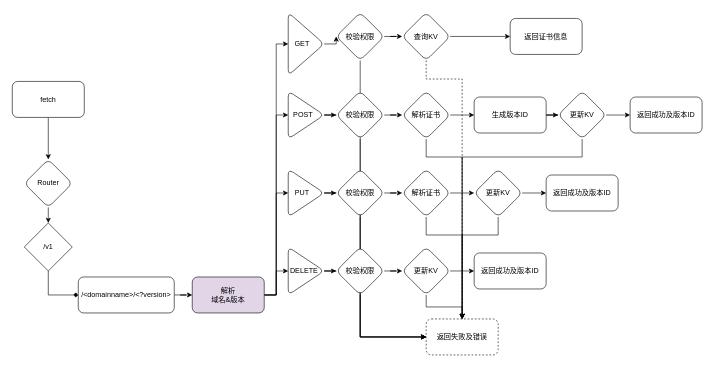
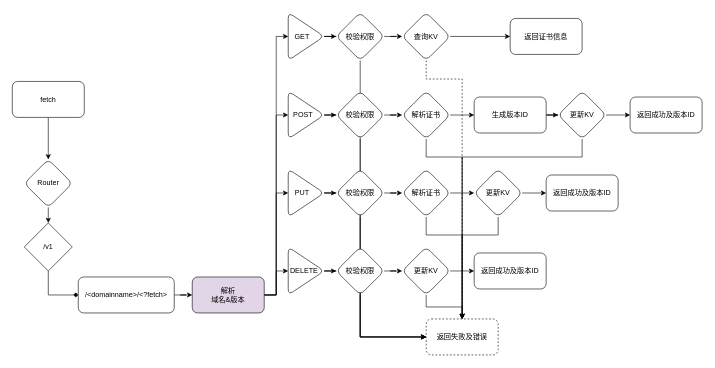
(306, 44) -> (306, 36)
(126, 295) -> (126, 295)
